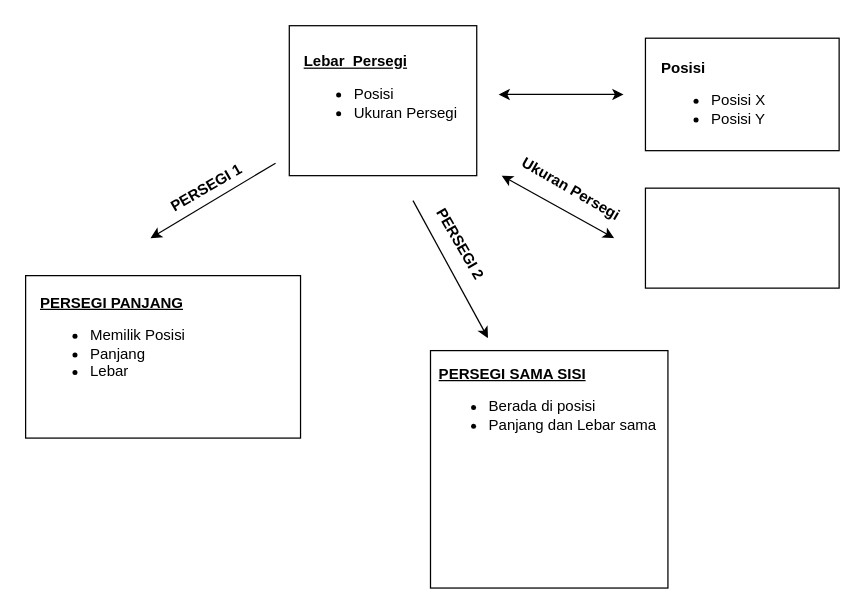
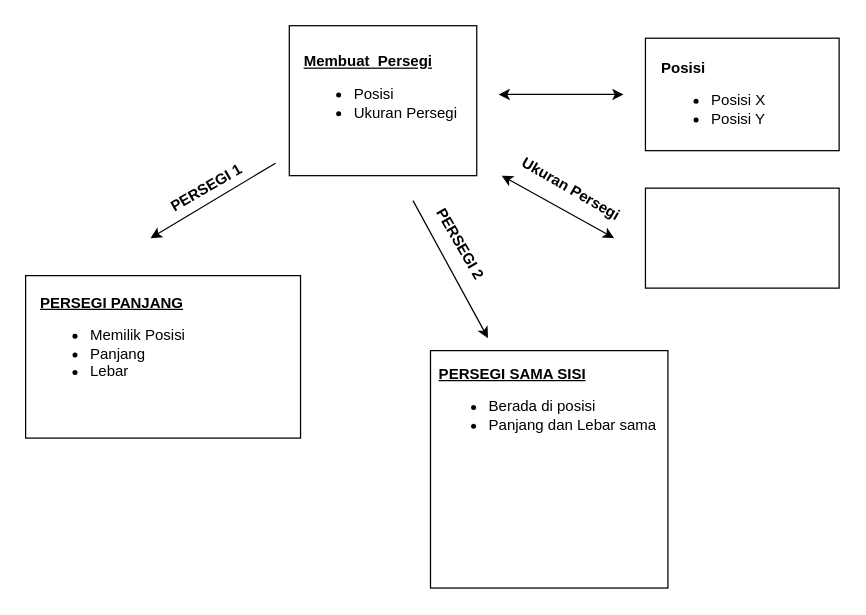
(359, 94) -> (368, 94)
